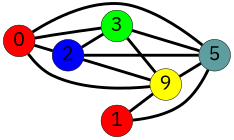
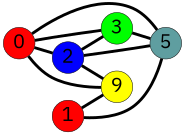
(139, 52) -> none
(190, 70) -> none
